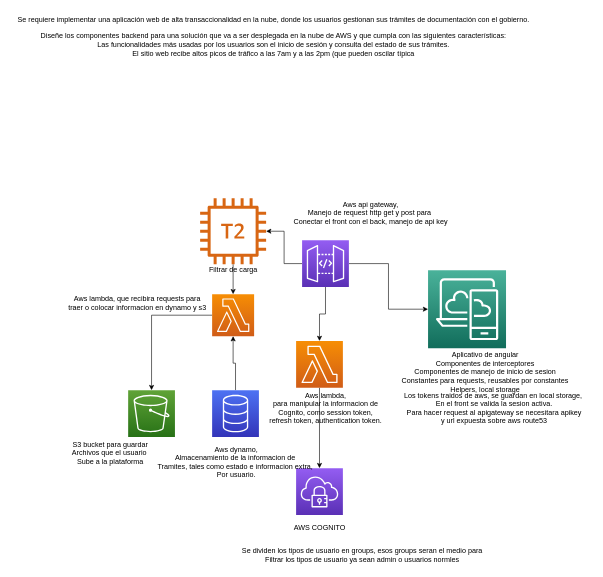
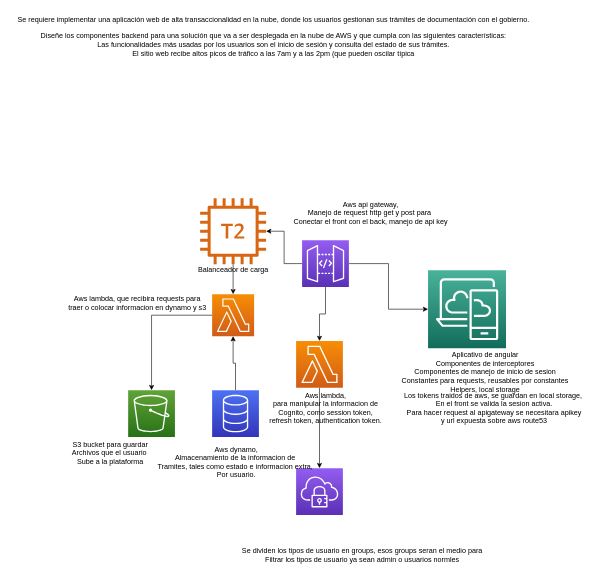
(233, 270) -> (233, 270)
(320, 528) -> none
